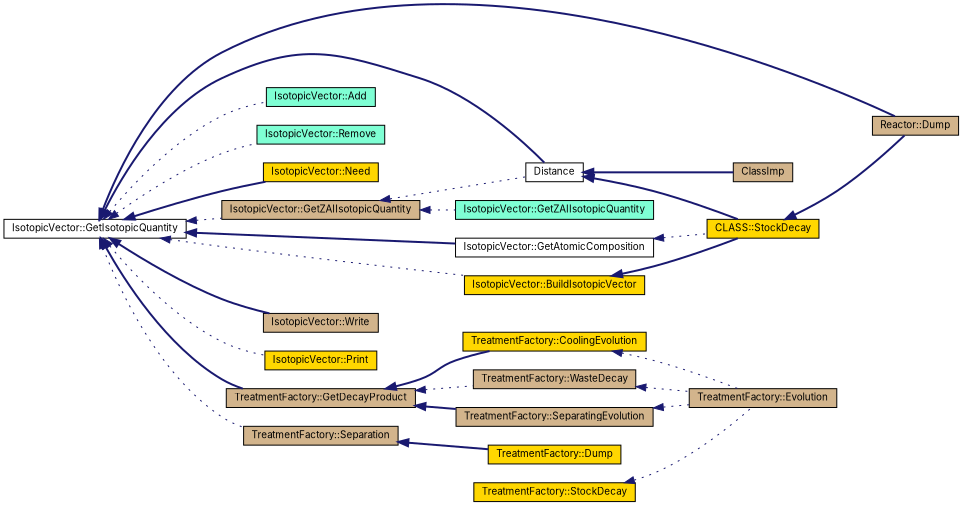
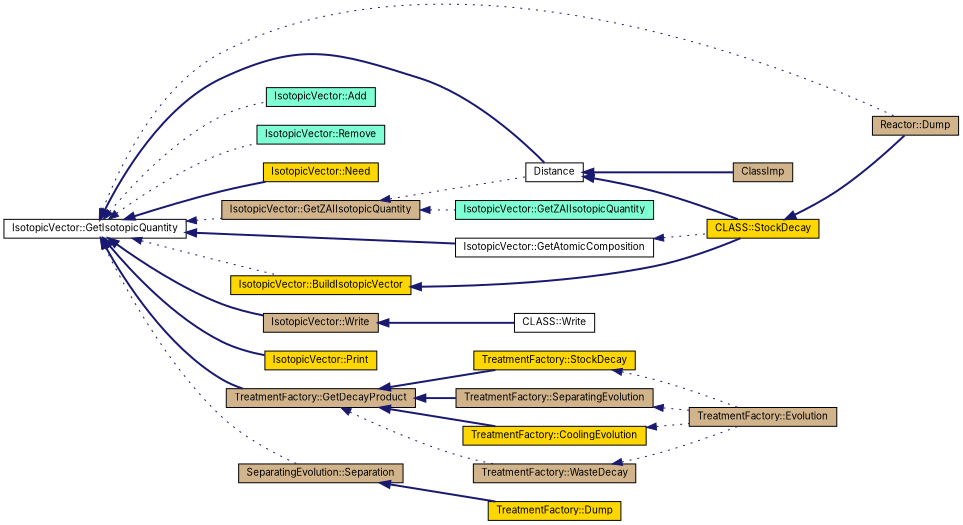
(463, 6) -> (463, 6)
(179, 314) -> (179, 314)
none -> (555, 323)
none -> (443, 378)
(321, 436) -> (321, 473)
